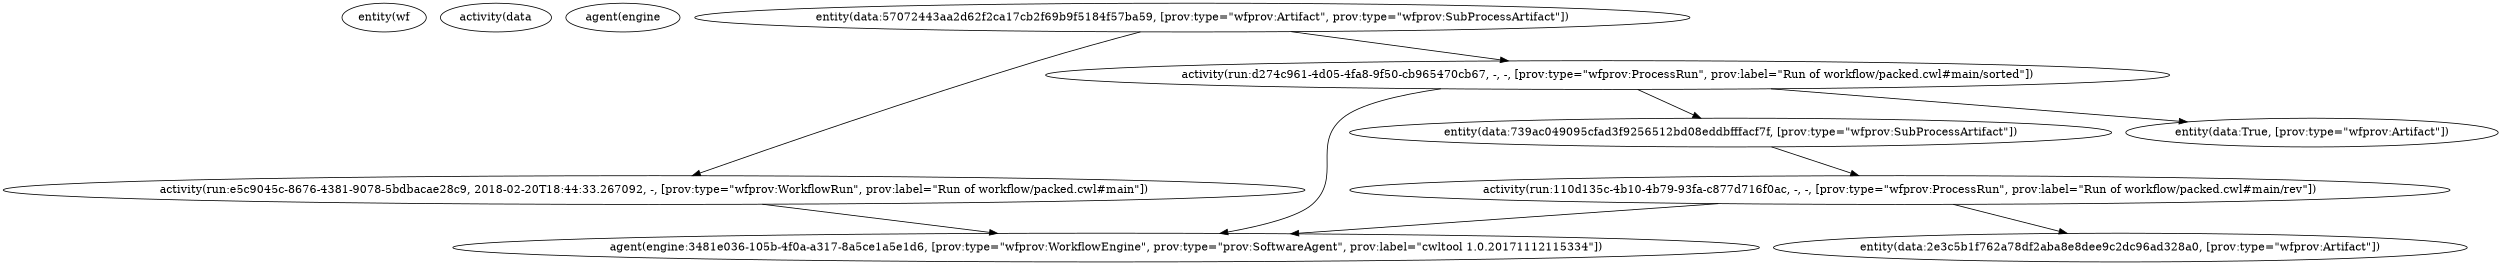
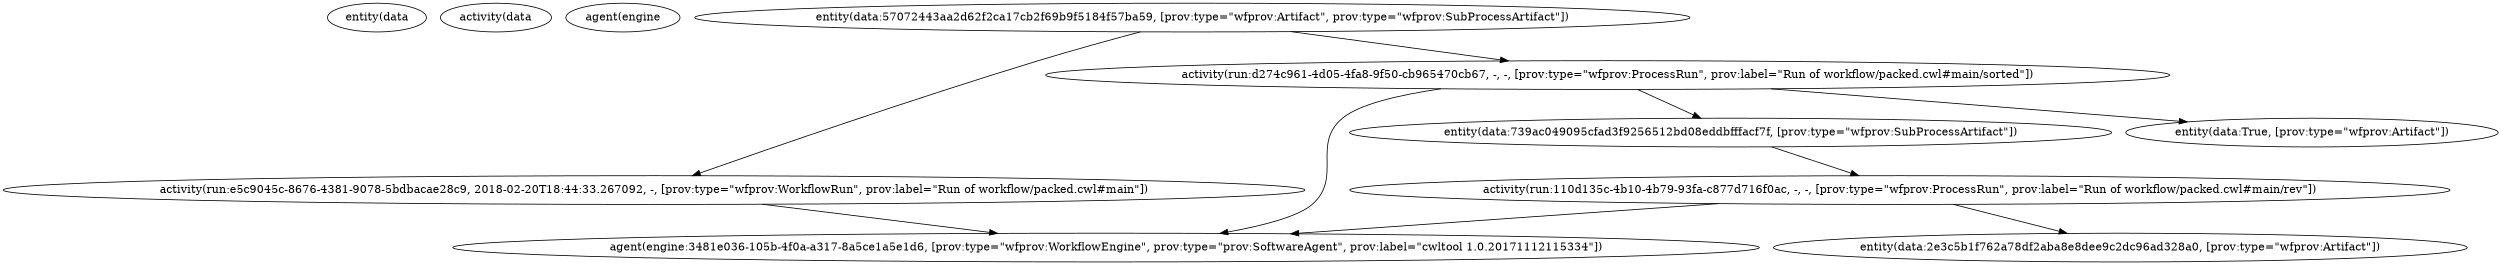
none -> (377, 18)
(384, 18) -> none
